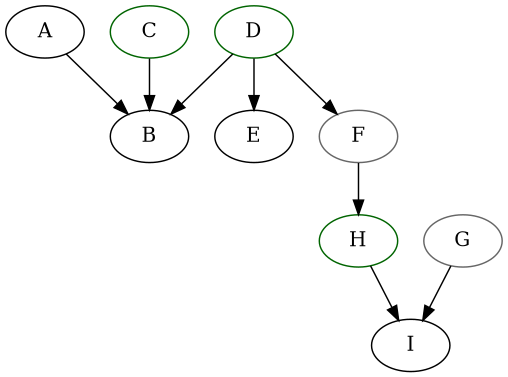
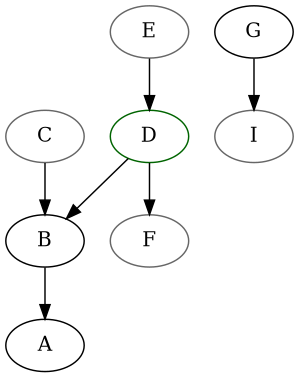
(149, 32) -> (45, 136)
(254, 77) -> (149, 77)
(92, 79) -> (45, 286)
(254, 136) -> (149, 32)
(358, 241) -> none
(463, 241) -> (254, 32)
(411, 345) -> (254, 136)
